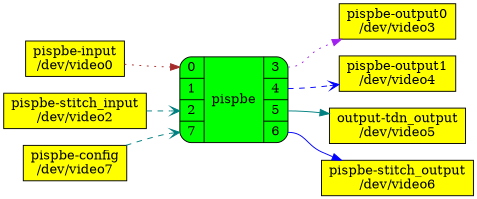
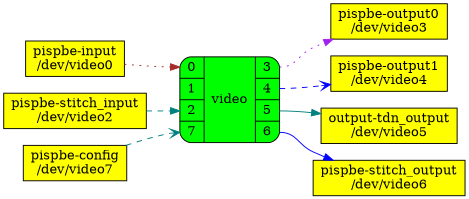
(234, 99) -> (230, 99)
(158, 111) -> (158, 111)
